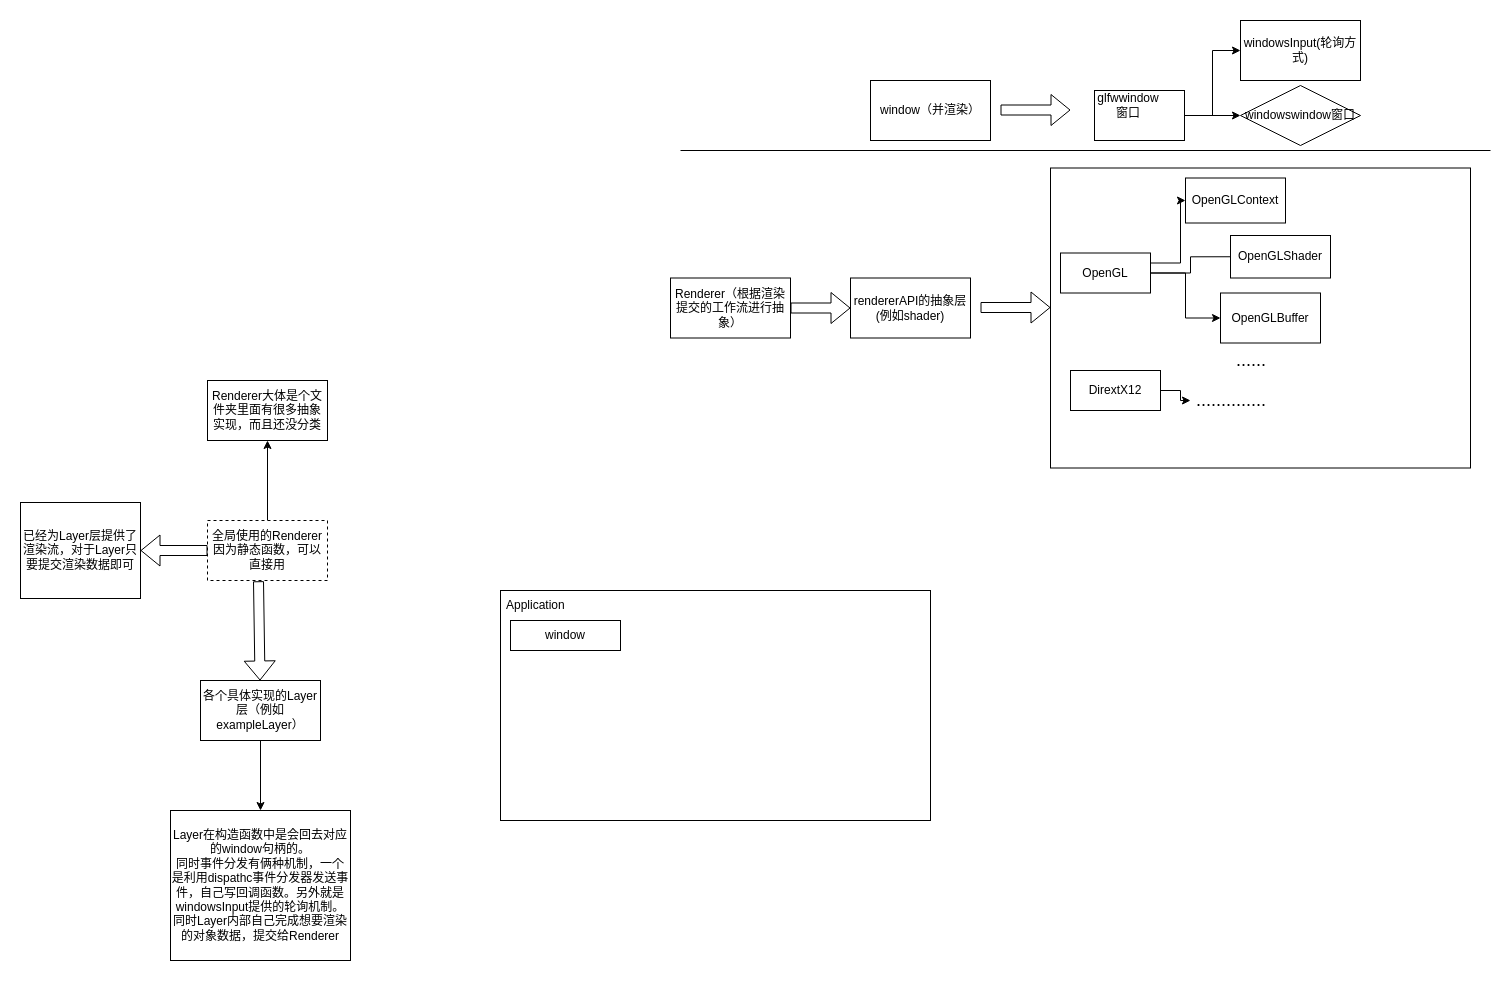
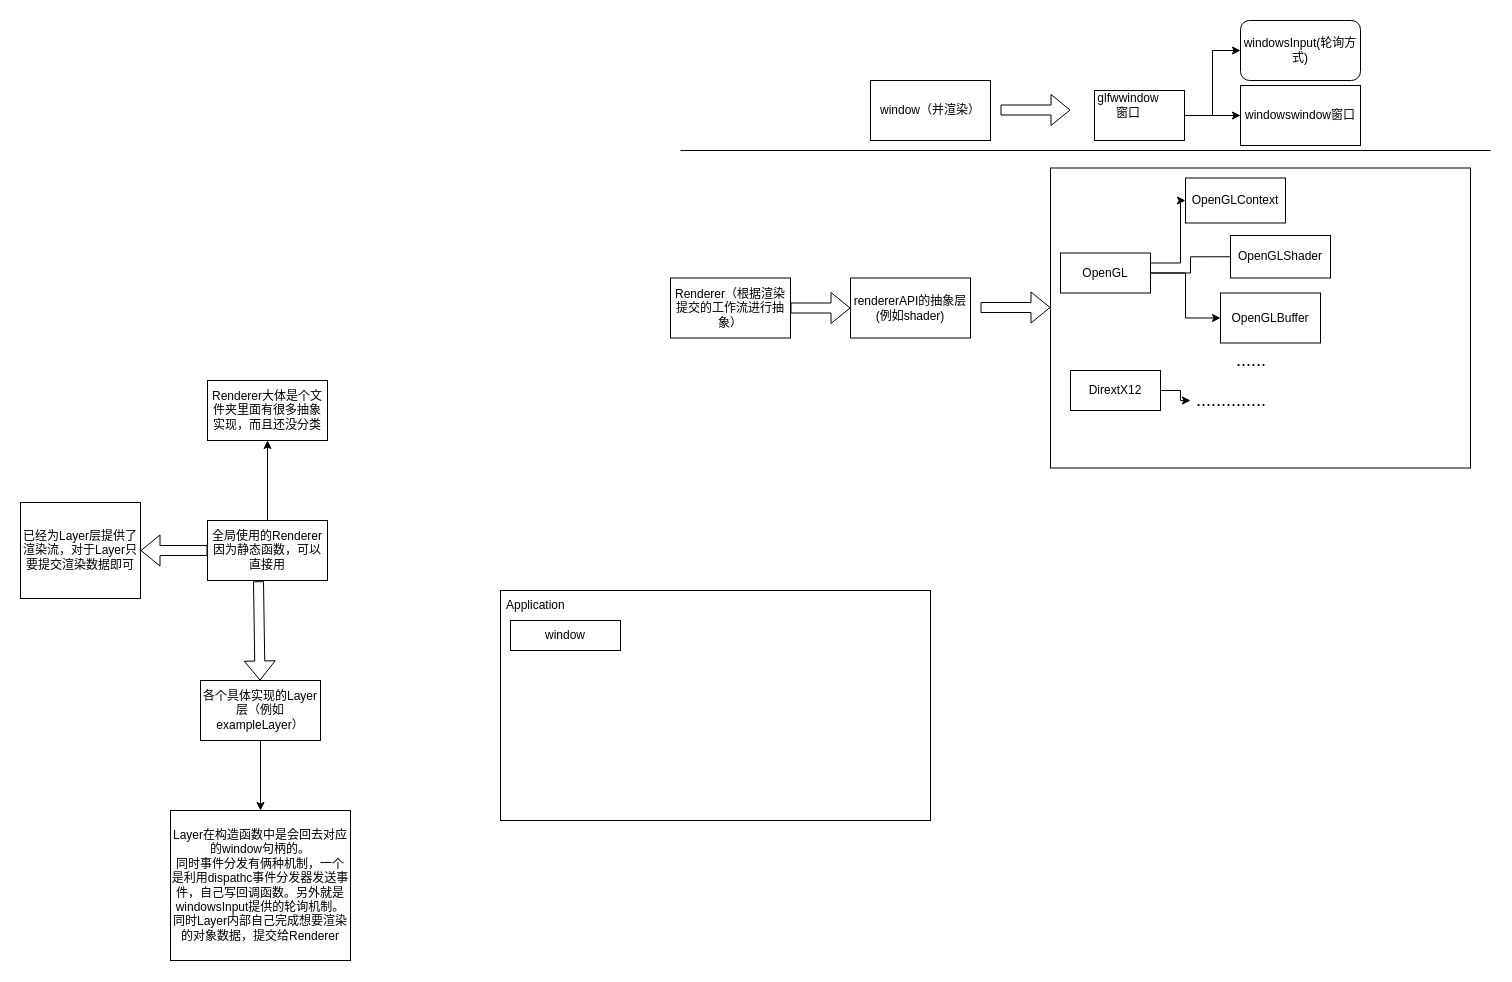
(1301, 51) -> (1301, 51)
(1301, 116) -> (1301, 116)
(268, 551) -> (268, 551)
